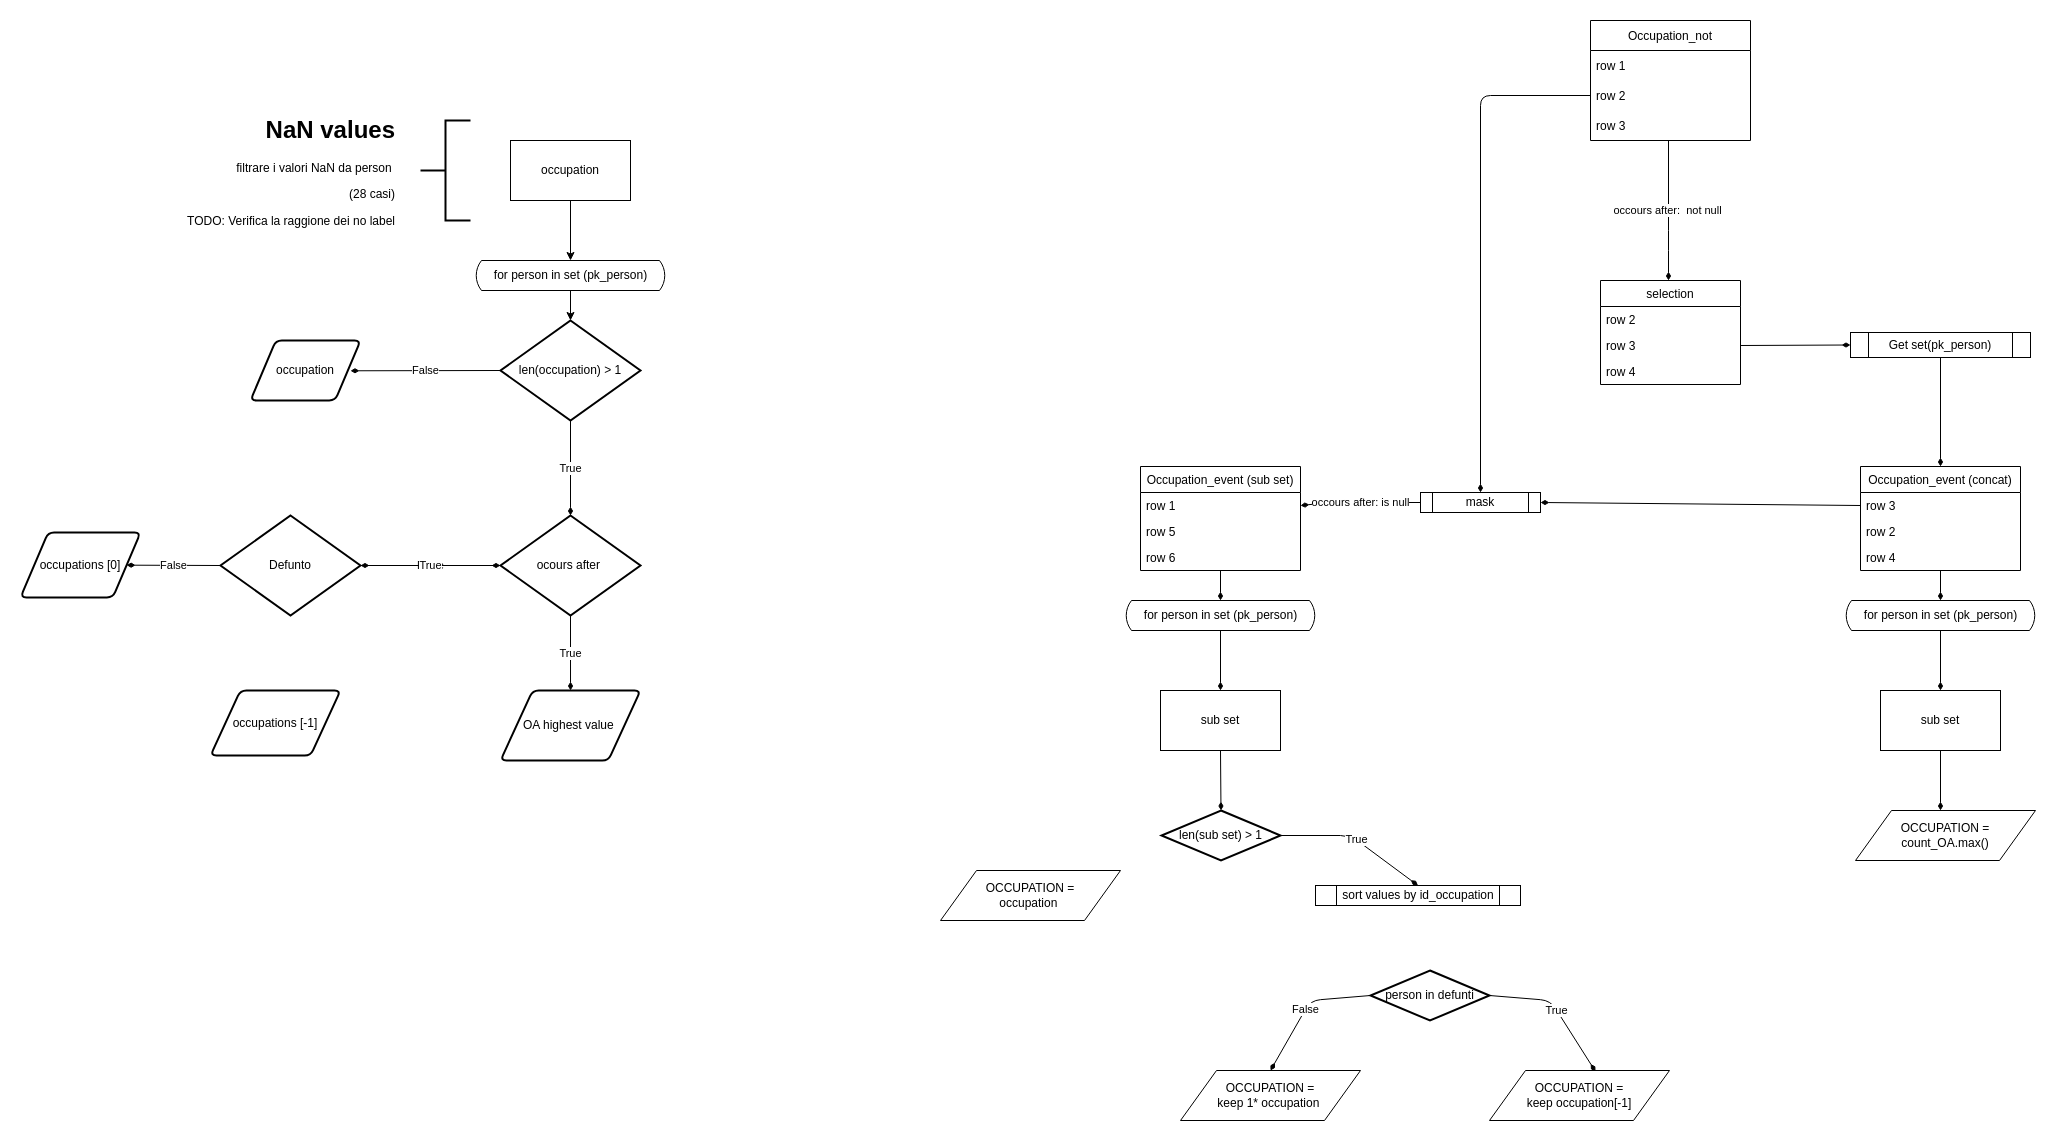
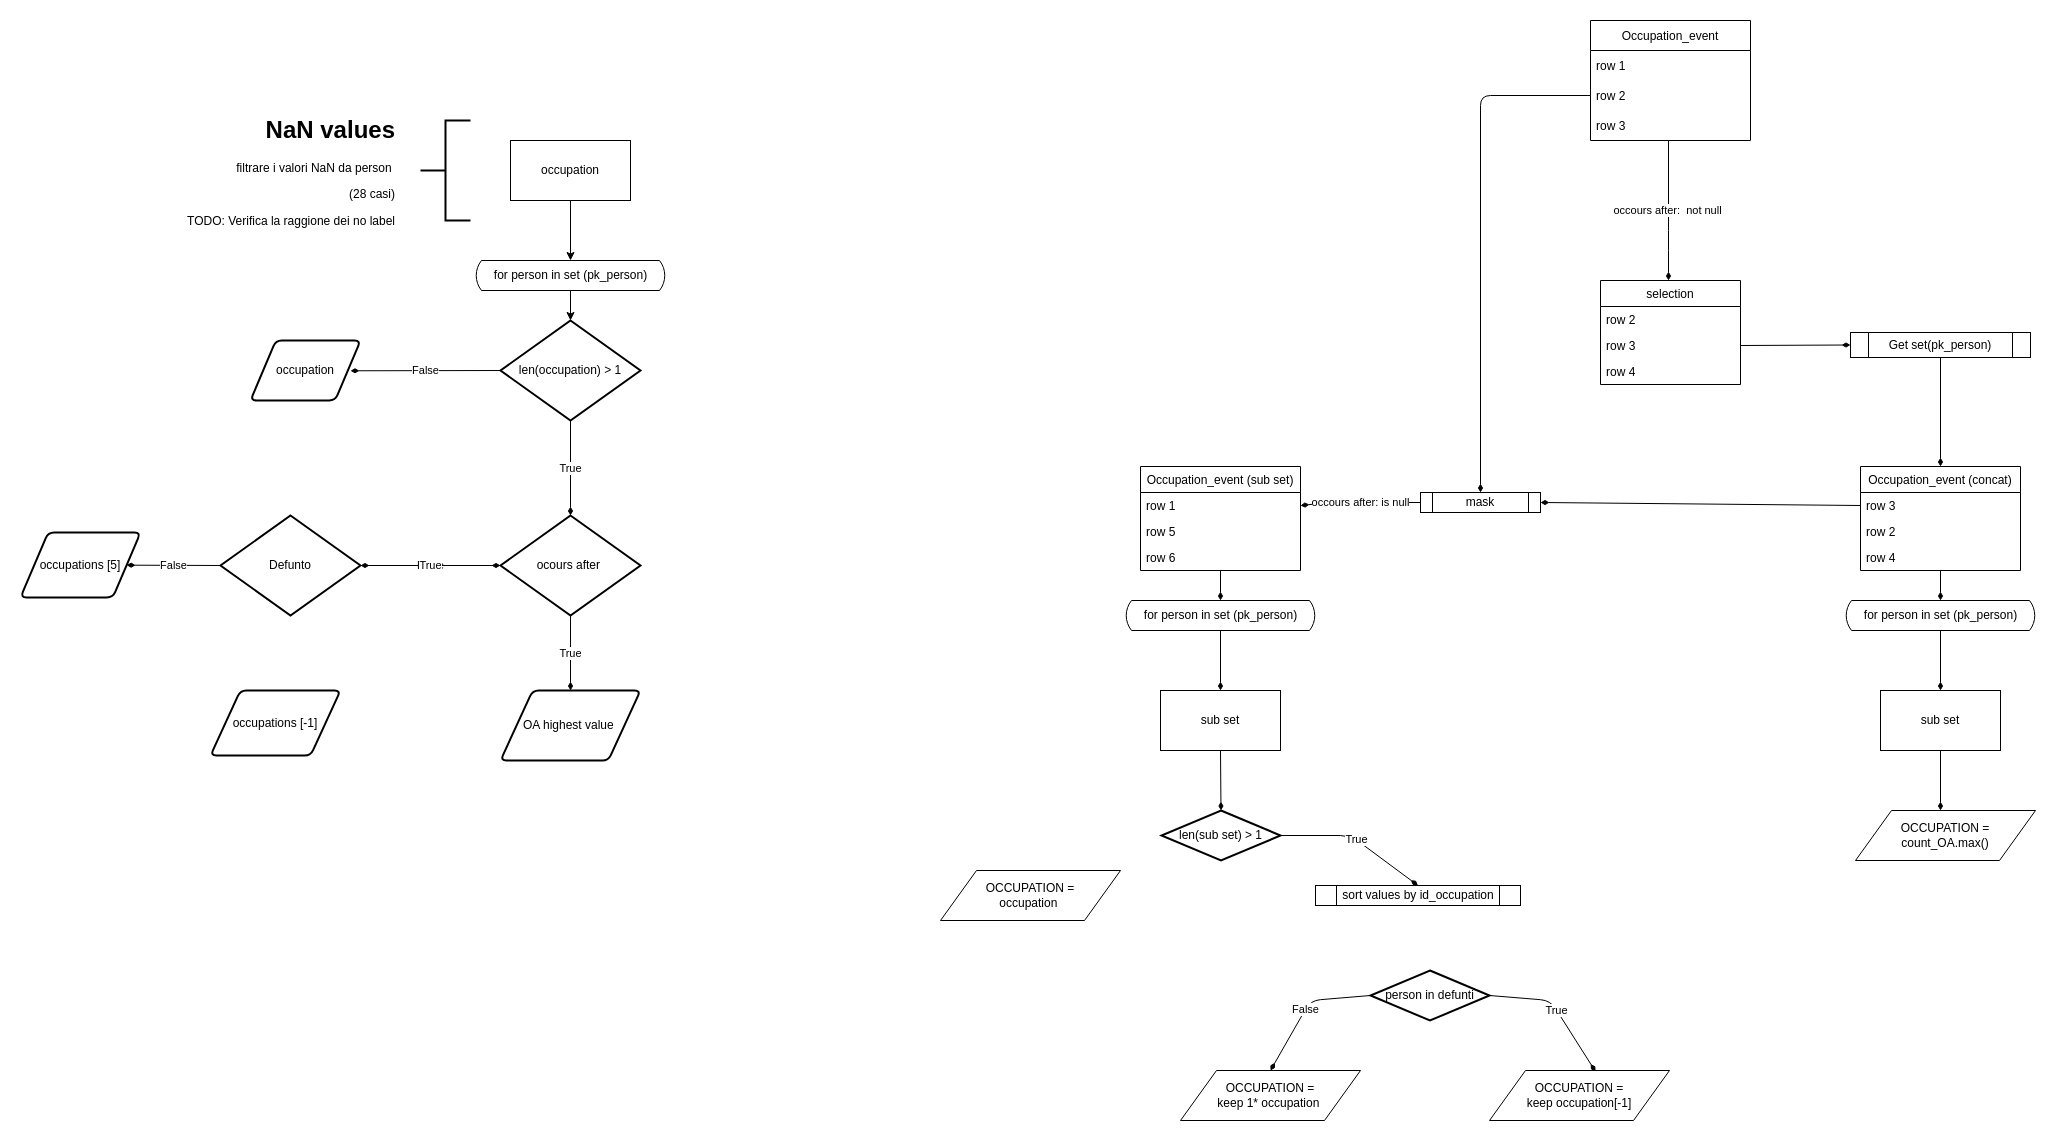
(1670, 36) -> (1670, 36)
(81, 566) -> (81, 566)
